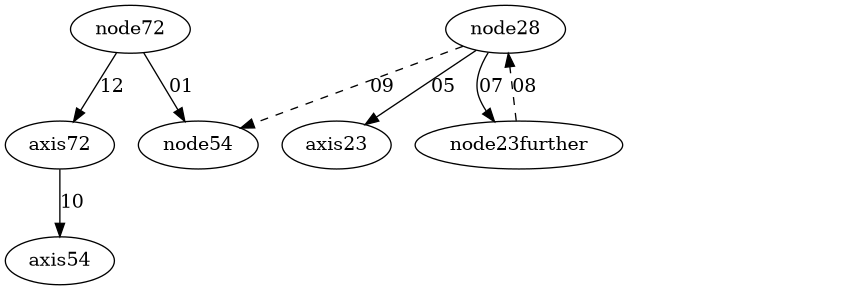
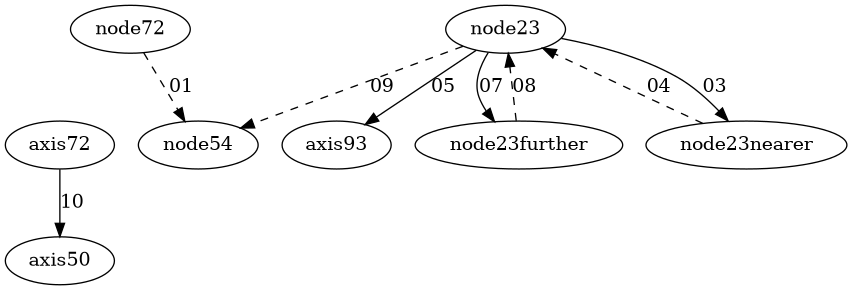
(506, 29) -> (506, 29)
(161, 81) -> (161, 81)
(99, 82) -> none
(337, 145) -> (337, 145)
none -> (746, 145)
(60, 261) -> (60, 261)
